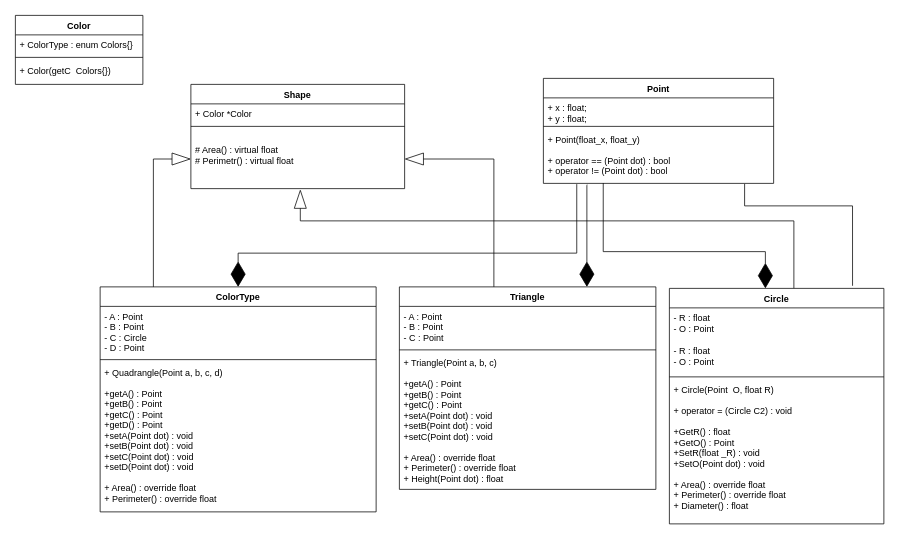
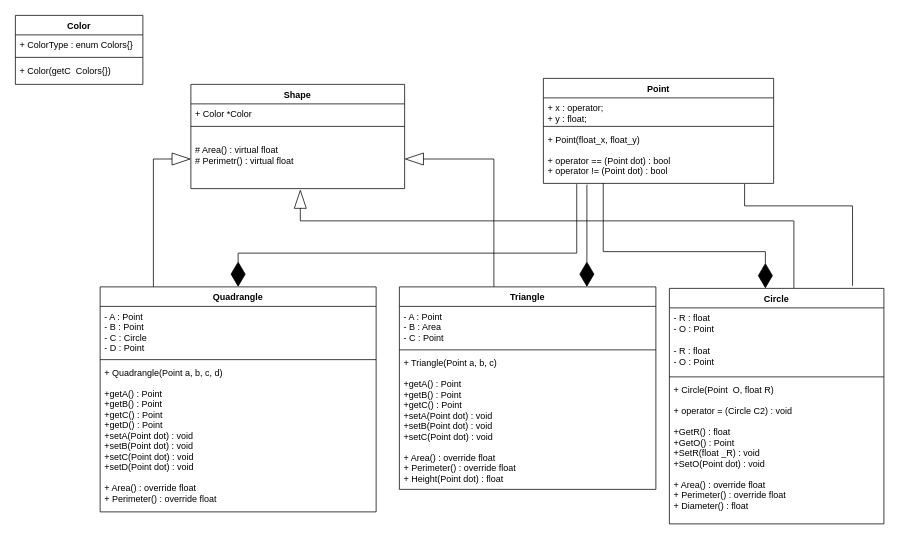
(571, 108) -> (579, 108)
(238, 297) -> (238, 297)
(425, 317) -> (425, 317)
